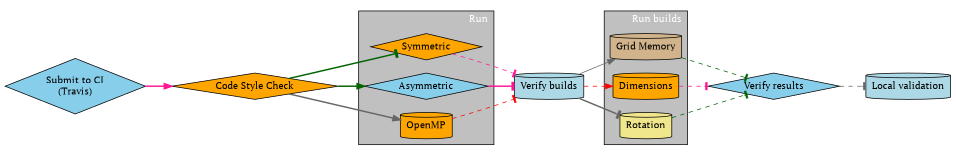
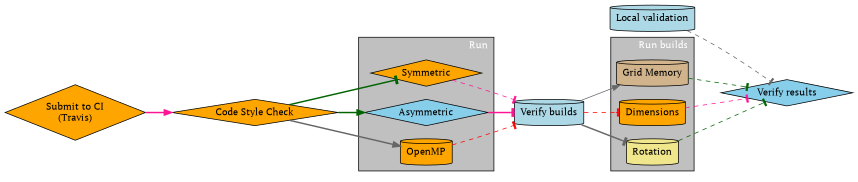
(75, 86) -> (75, 113)
(595, 86) -> (600, 113)
(851, 86) -> (729, 54)
